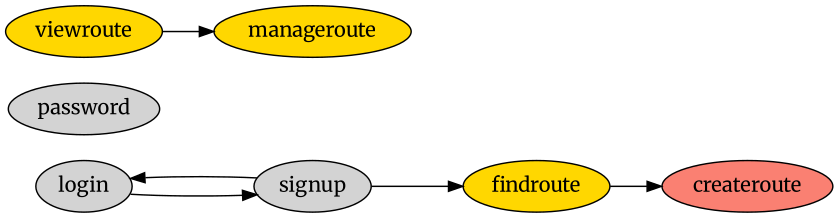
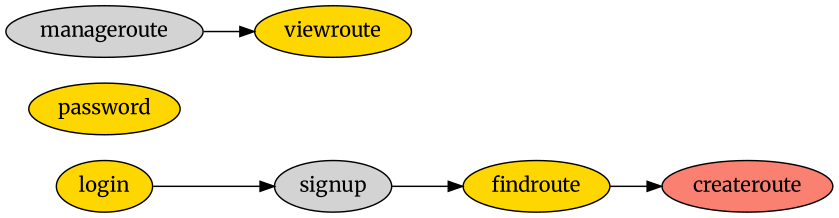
(181, 32) -> (222, 32)
(313, 32) -> (104, 32)
(84, 109) -> (104, 109)
(201, 177) -> none
(84, 186) -> (104, 186)
